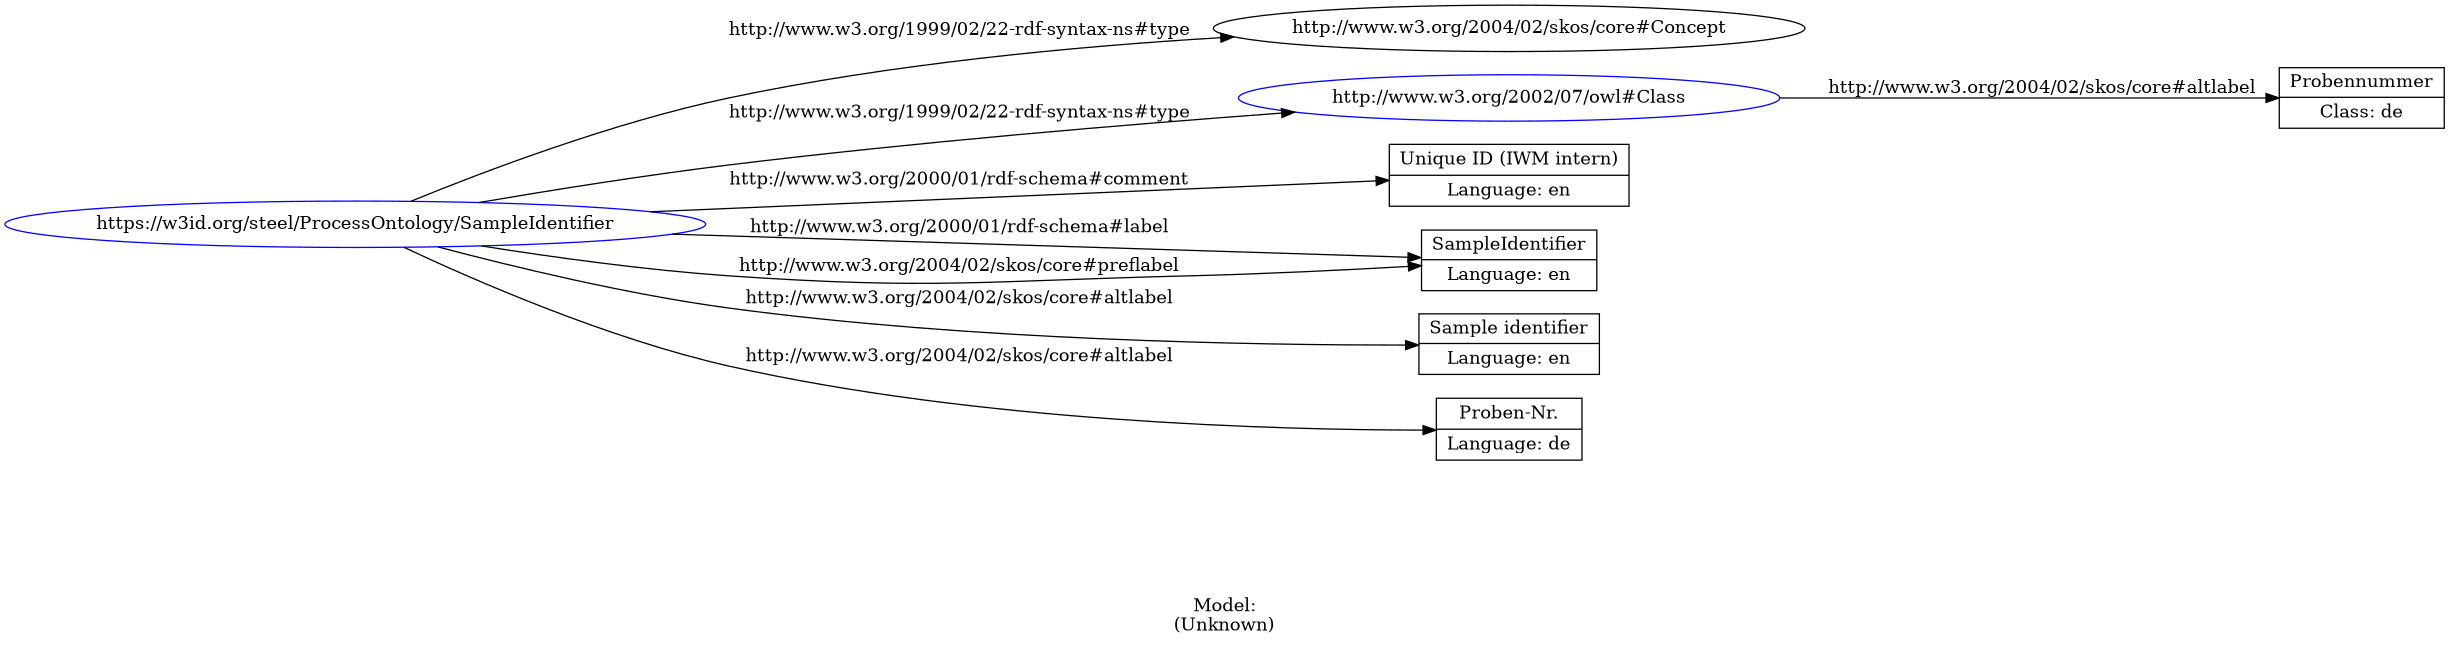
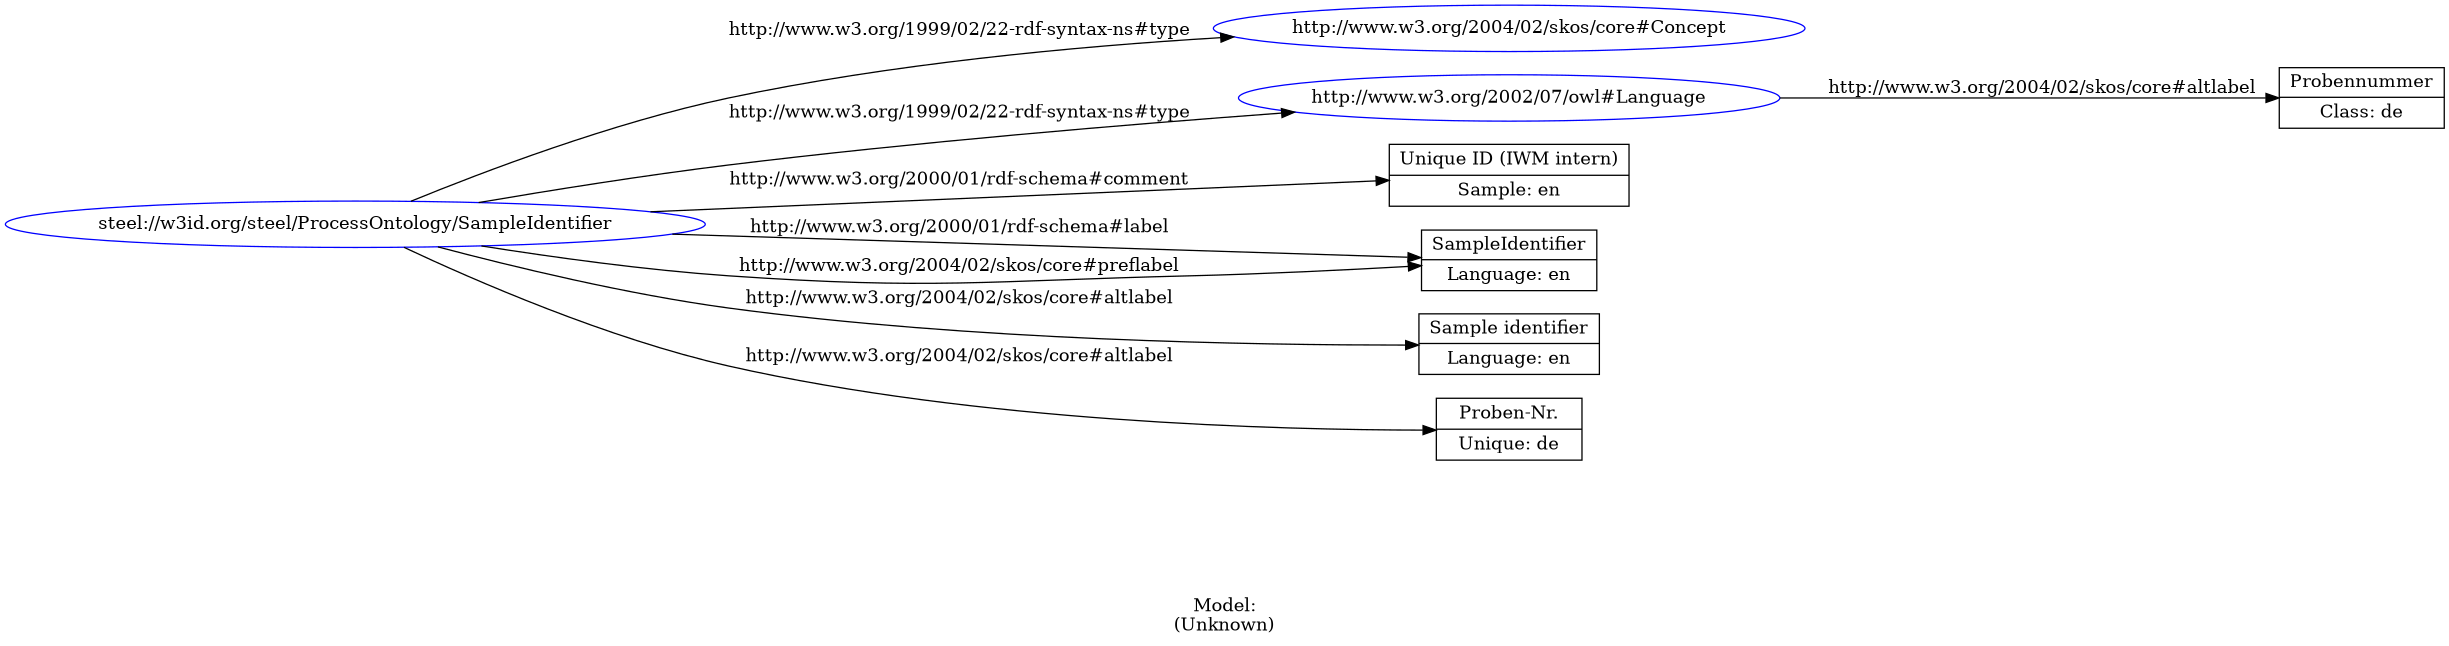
(1509, 28) -> (1509, 28)
(1509, 98) -> (1509, 98)
(1509, 190) -> (1509, 190)
(355, 224) -> (355, 224)
(1509, 444) -> (1509, 444)
